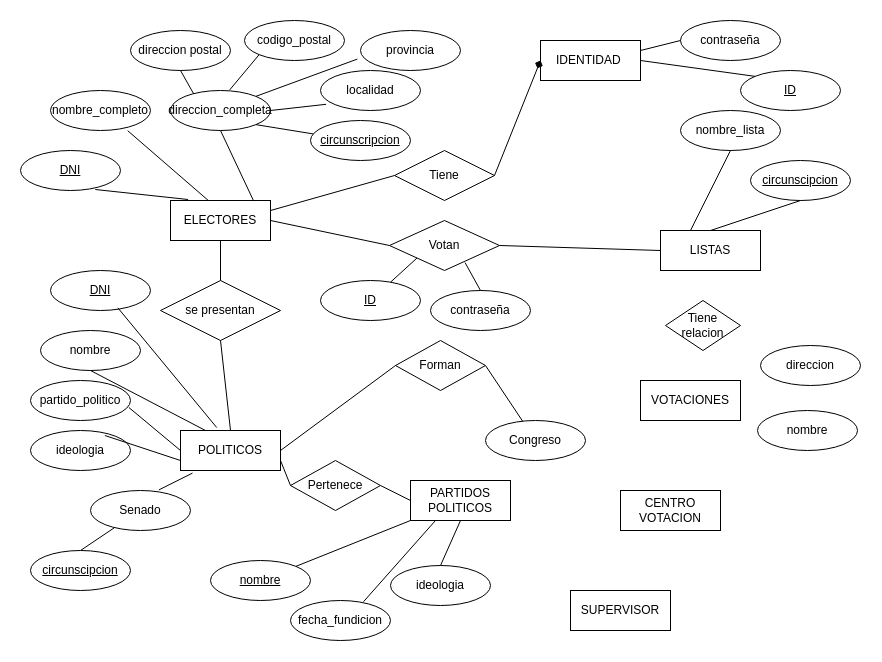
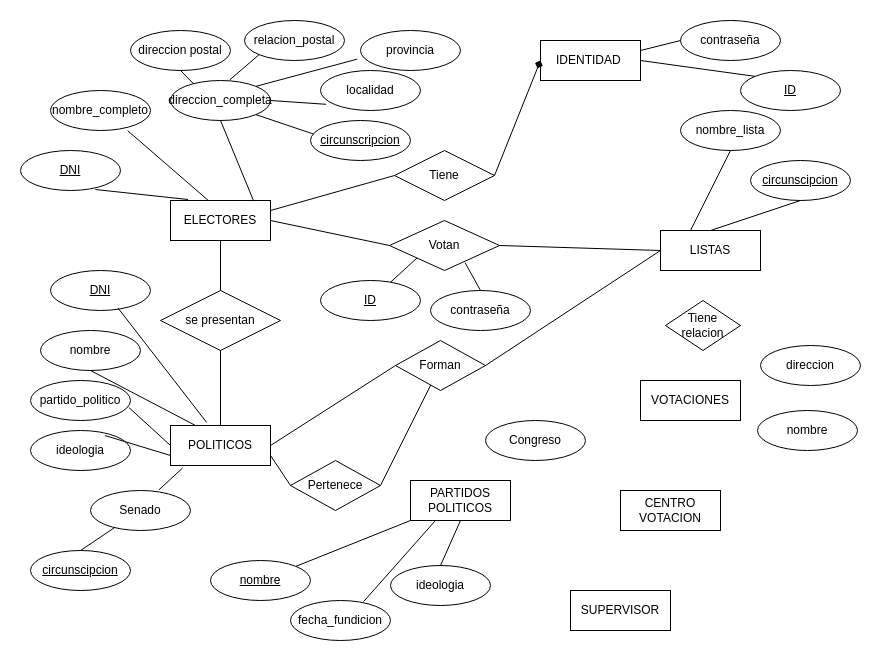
(295, 41) -> (295, 41)
(221, 111) -> (221, 101)
(221, 311) -> (221, 321)
(504, 393) -> (572, 309)
(231, 451) -> (221, 446)
(395, 493) -> (406, 435)
